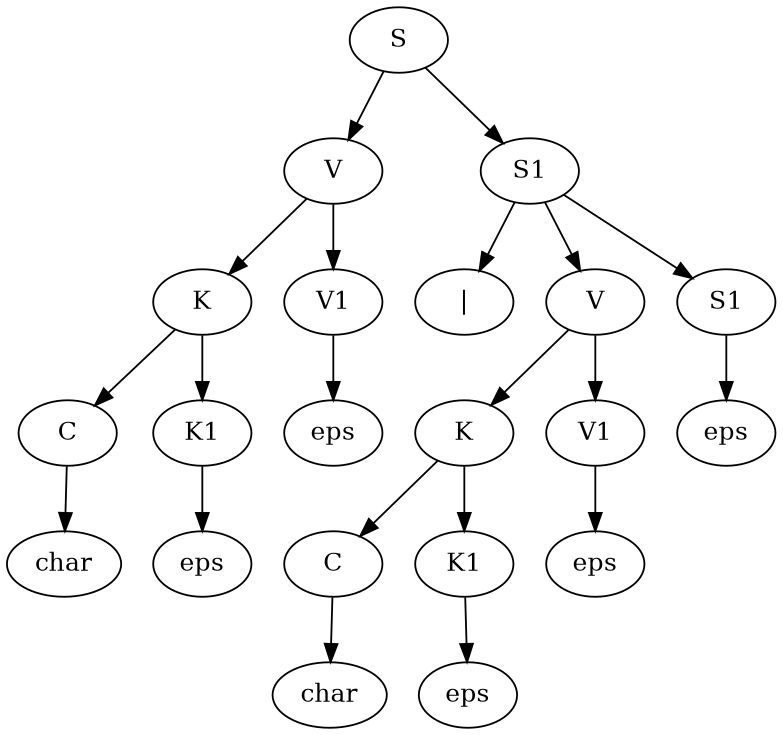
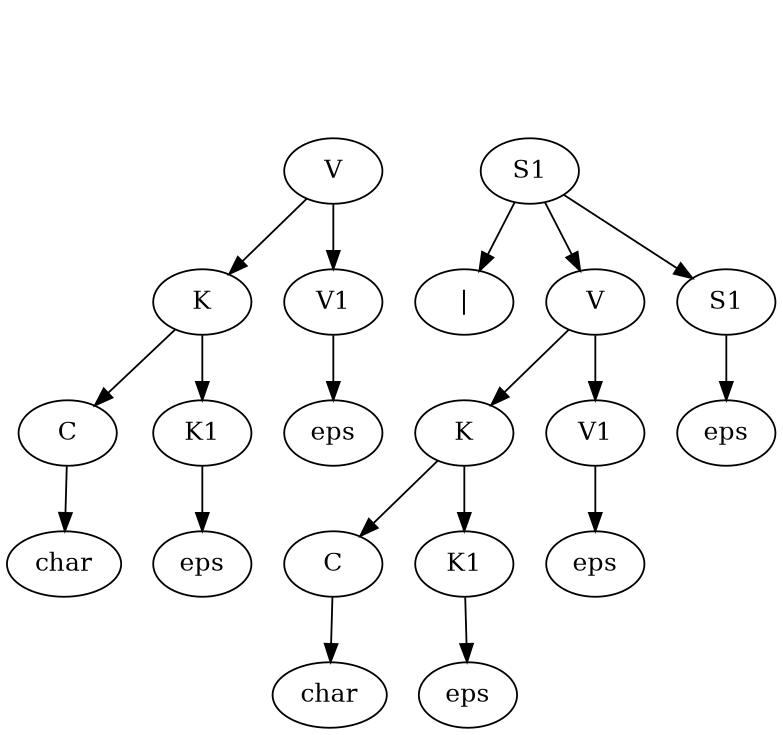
(399, 40) -> none
